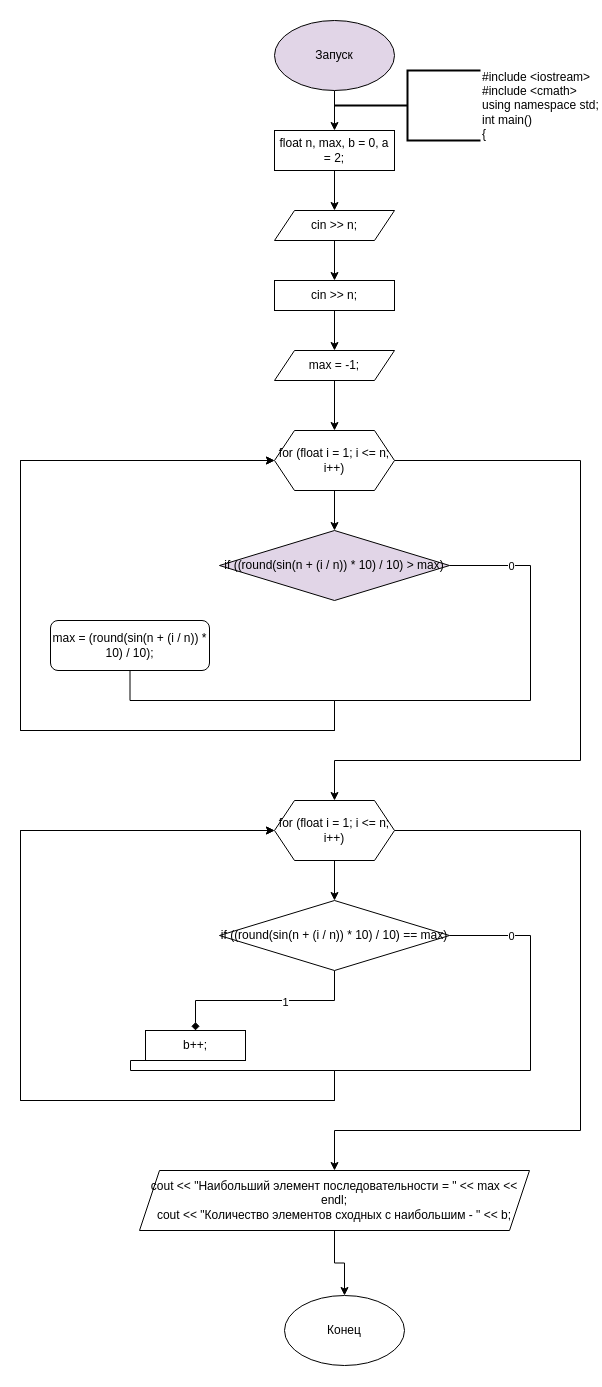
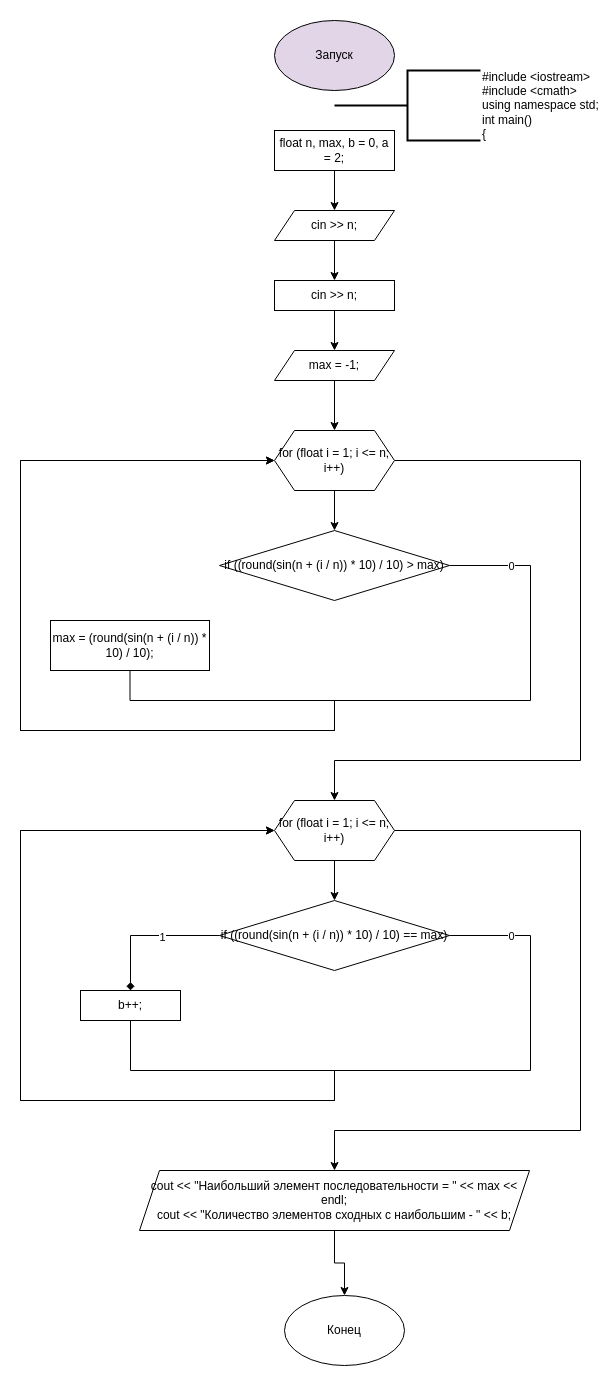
(335, 107) -> none
(335, 566) -> (335, 566)
(130, 646) -> (130, 646)
(196, 1046) -> (131, 1006)
